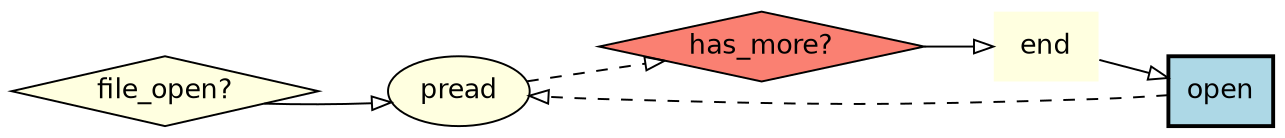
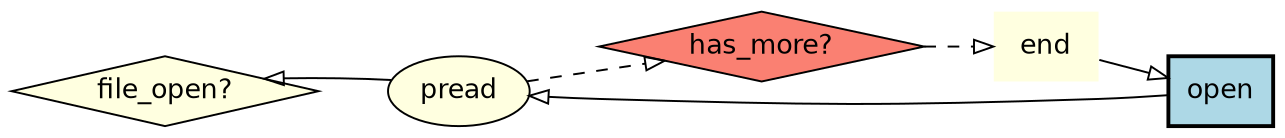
(949, 47) -> (949, 47)
(318, 104) -> (338, 78)
(858, 104) -> (858, 104)
